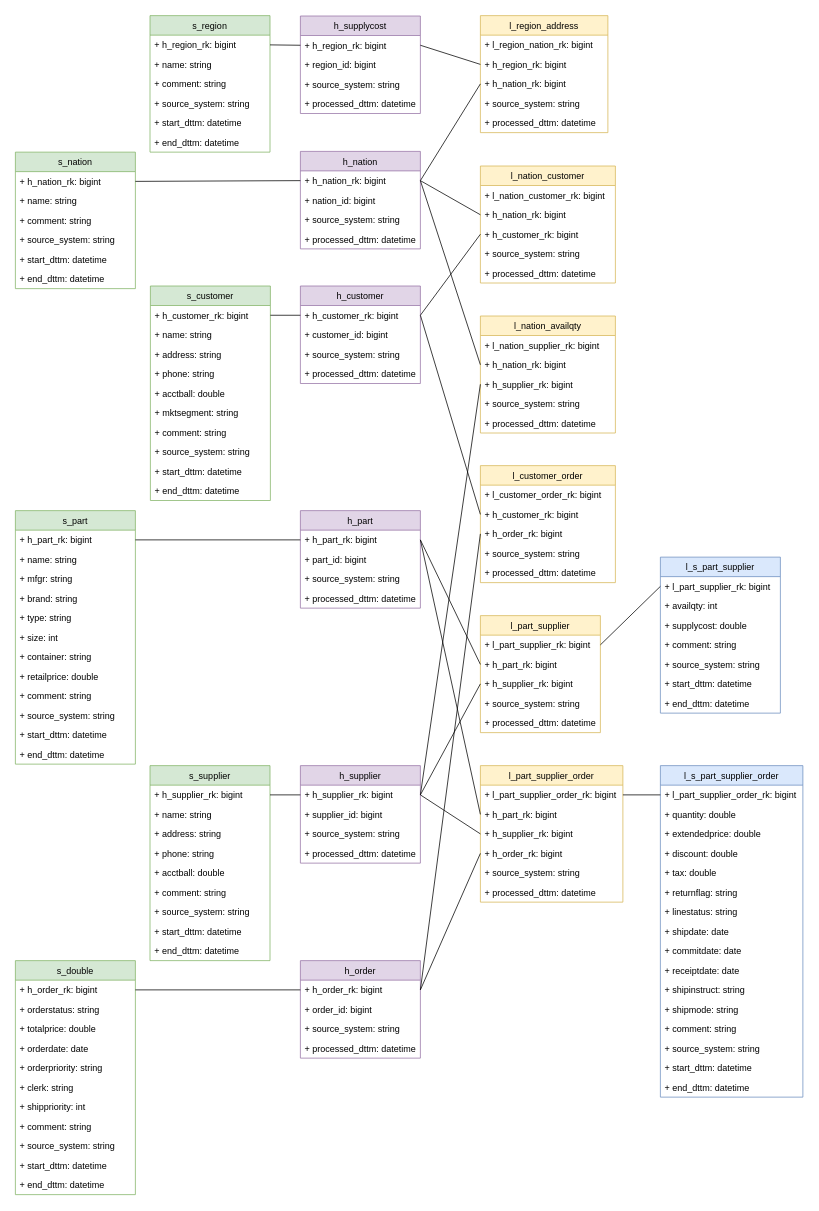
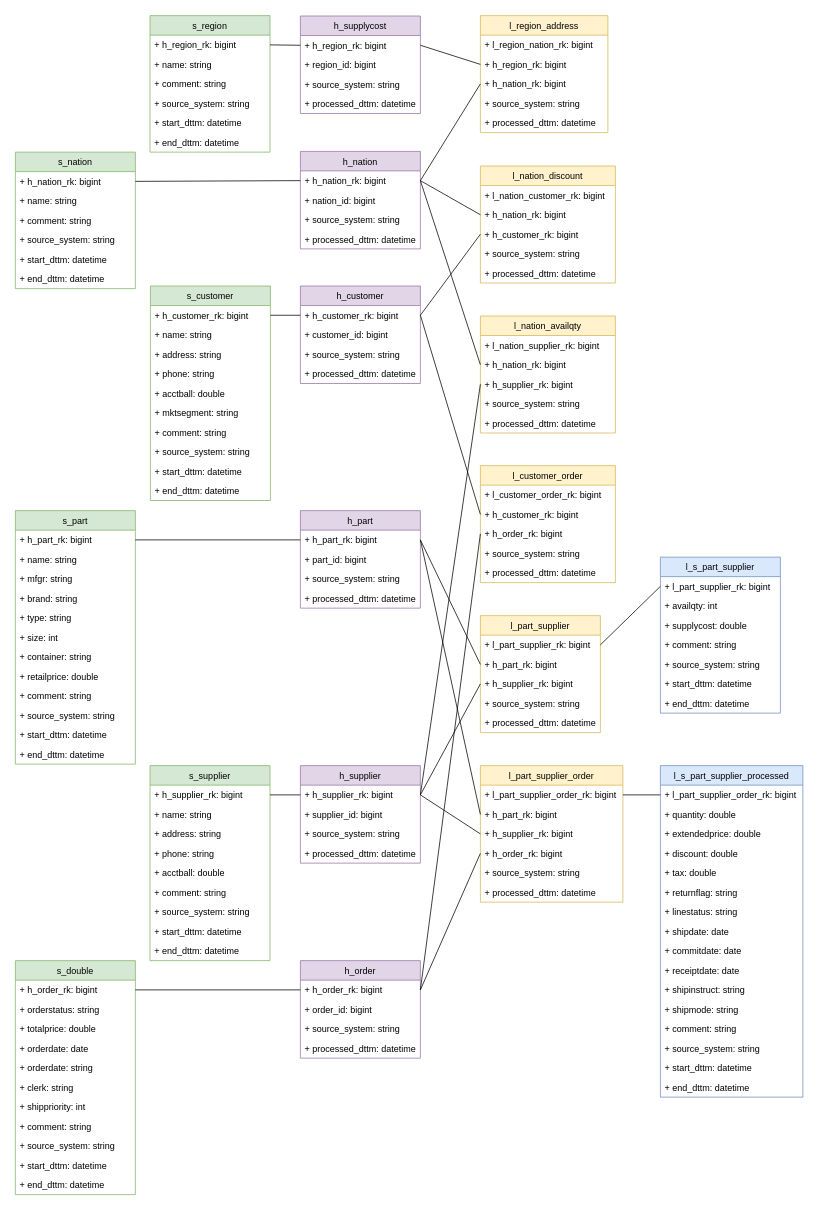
(548, 176) -> (548, 176)
(731, 776) -> (731, 776)
(70, 1068) -> (63, 1068)
